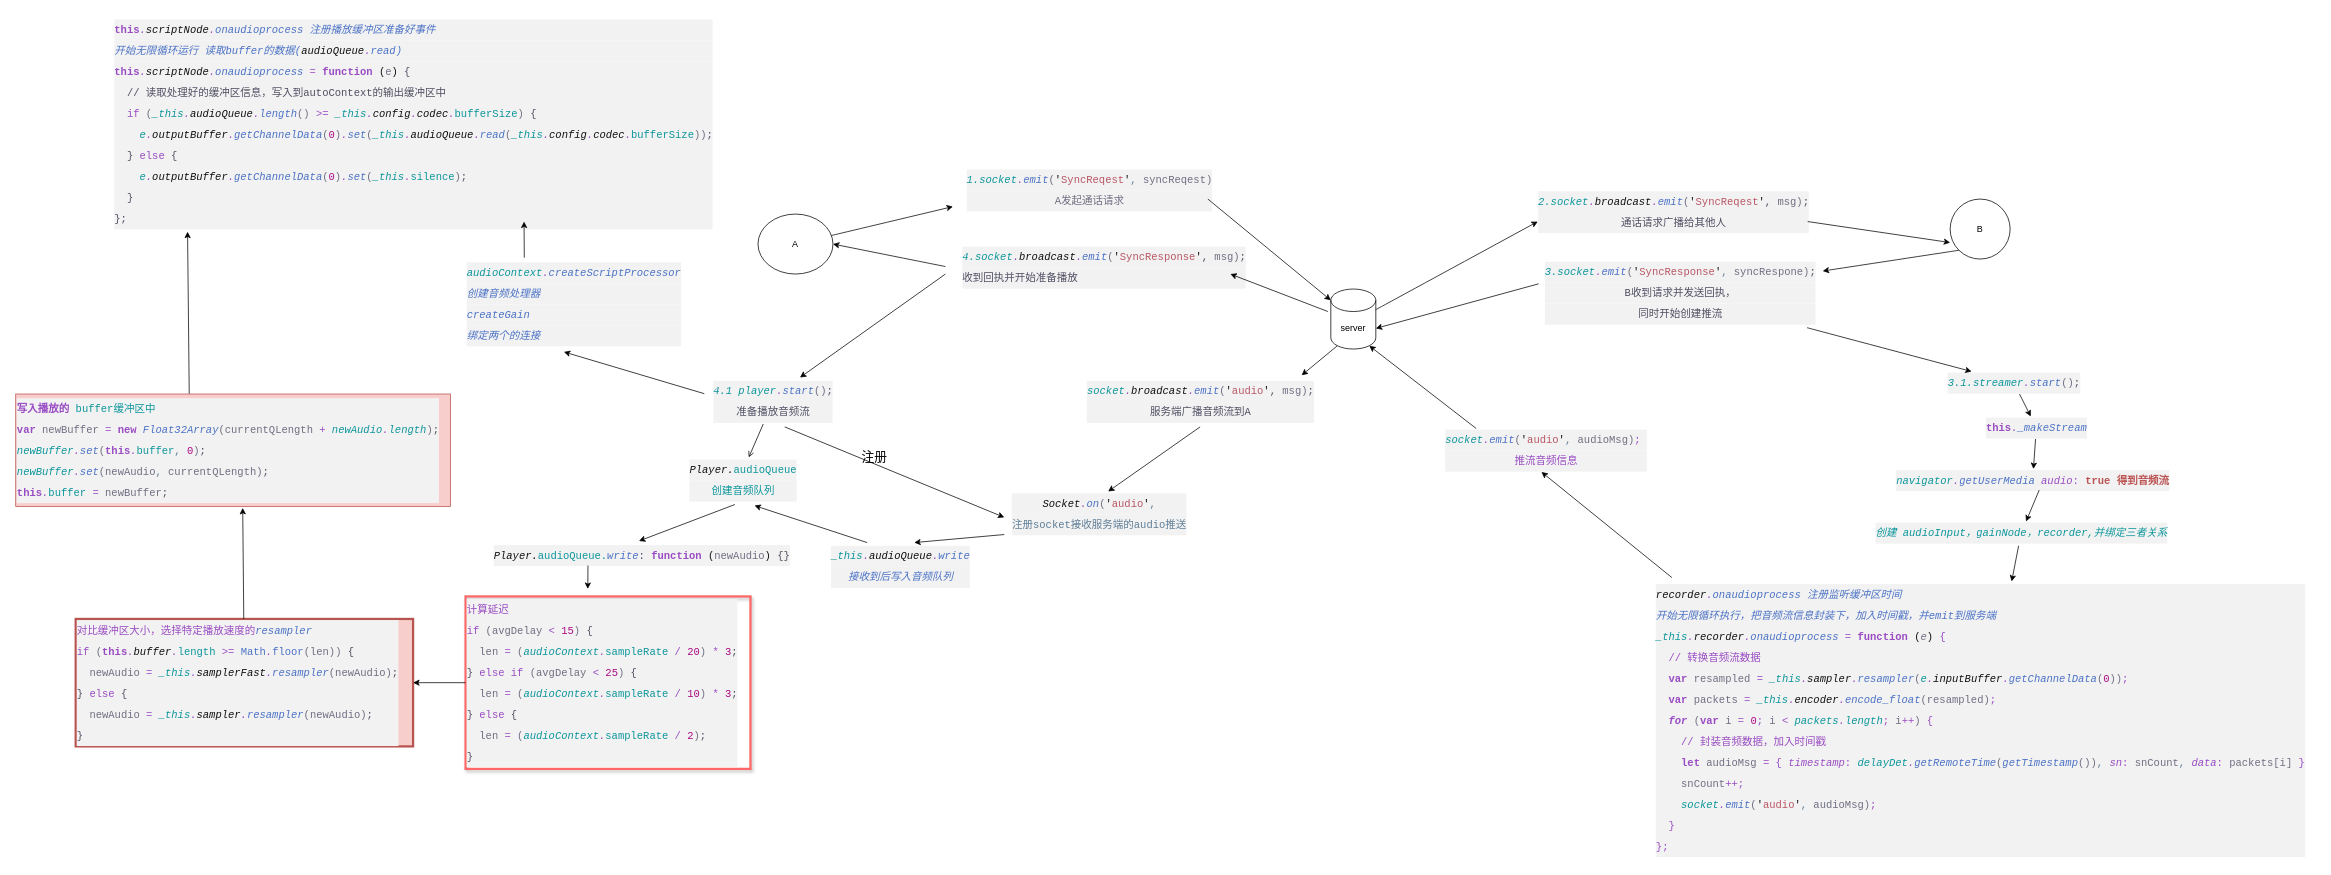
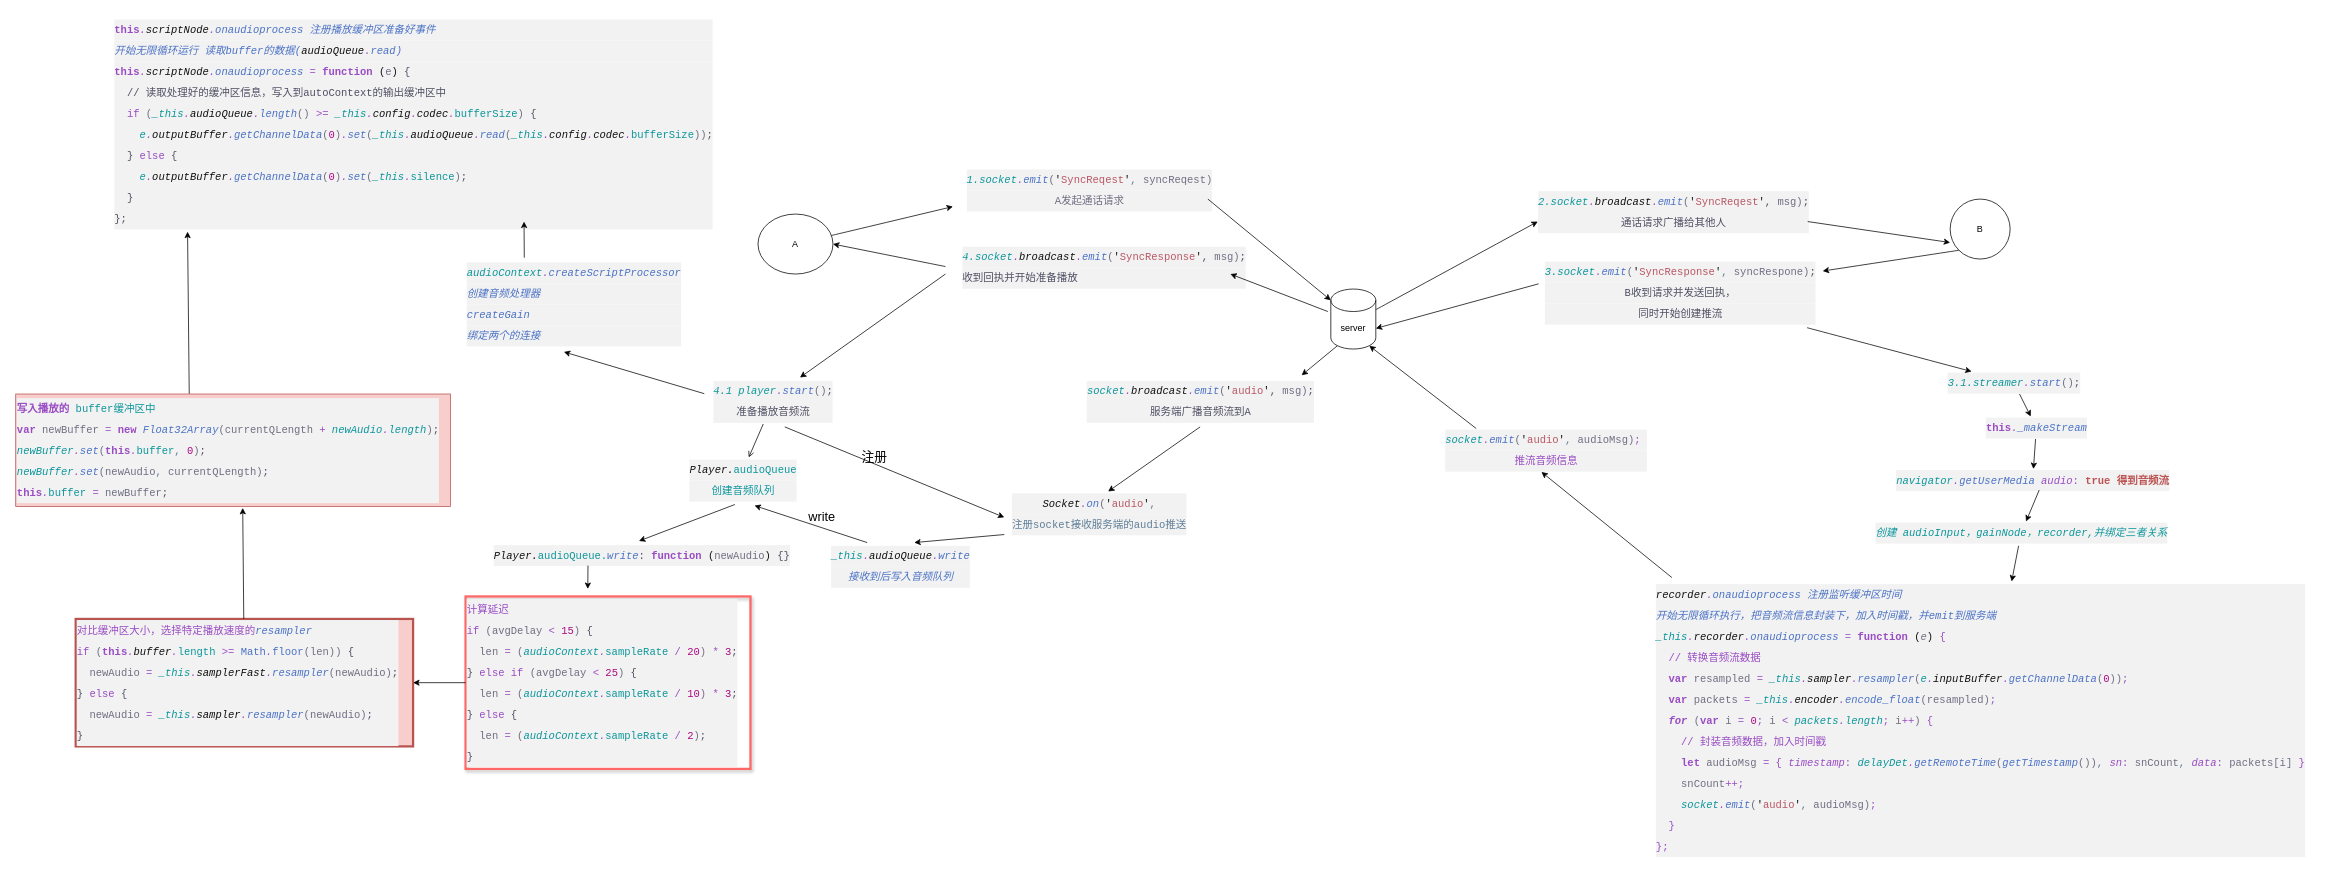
none -> (822, 518)
